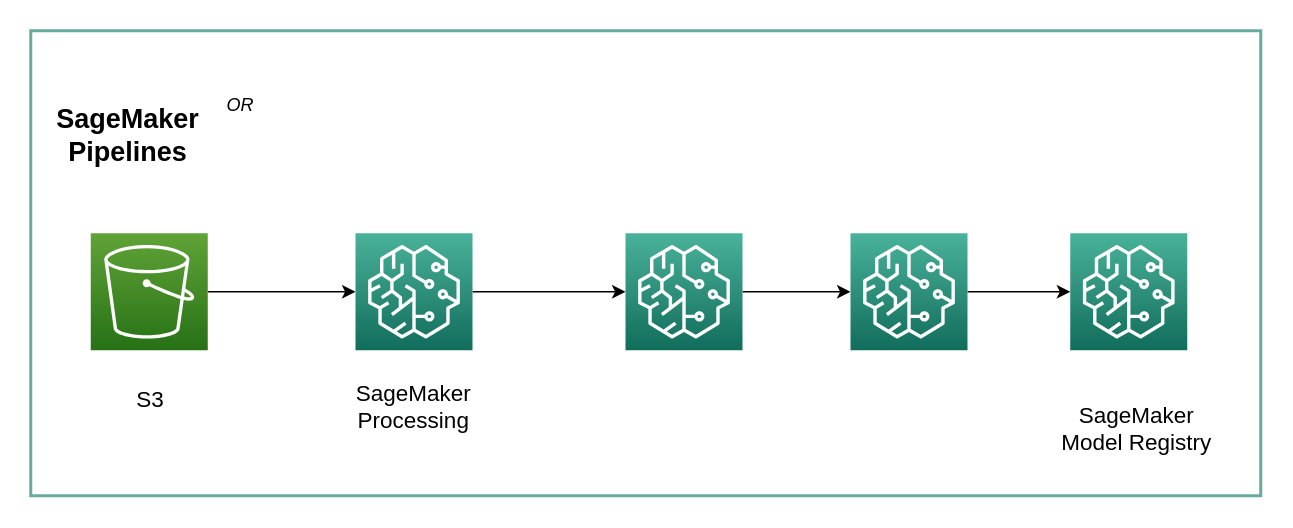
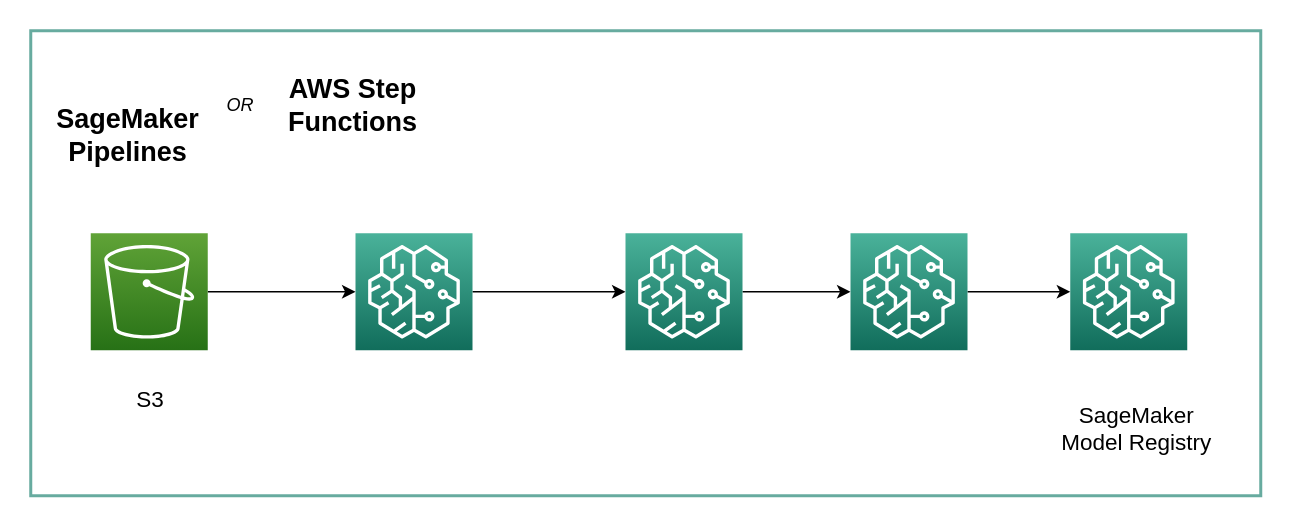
none -> (353, 106)
(414, 406) -> none
